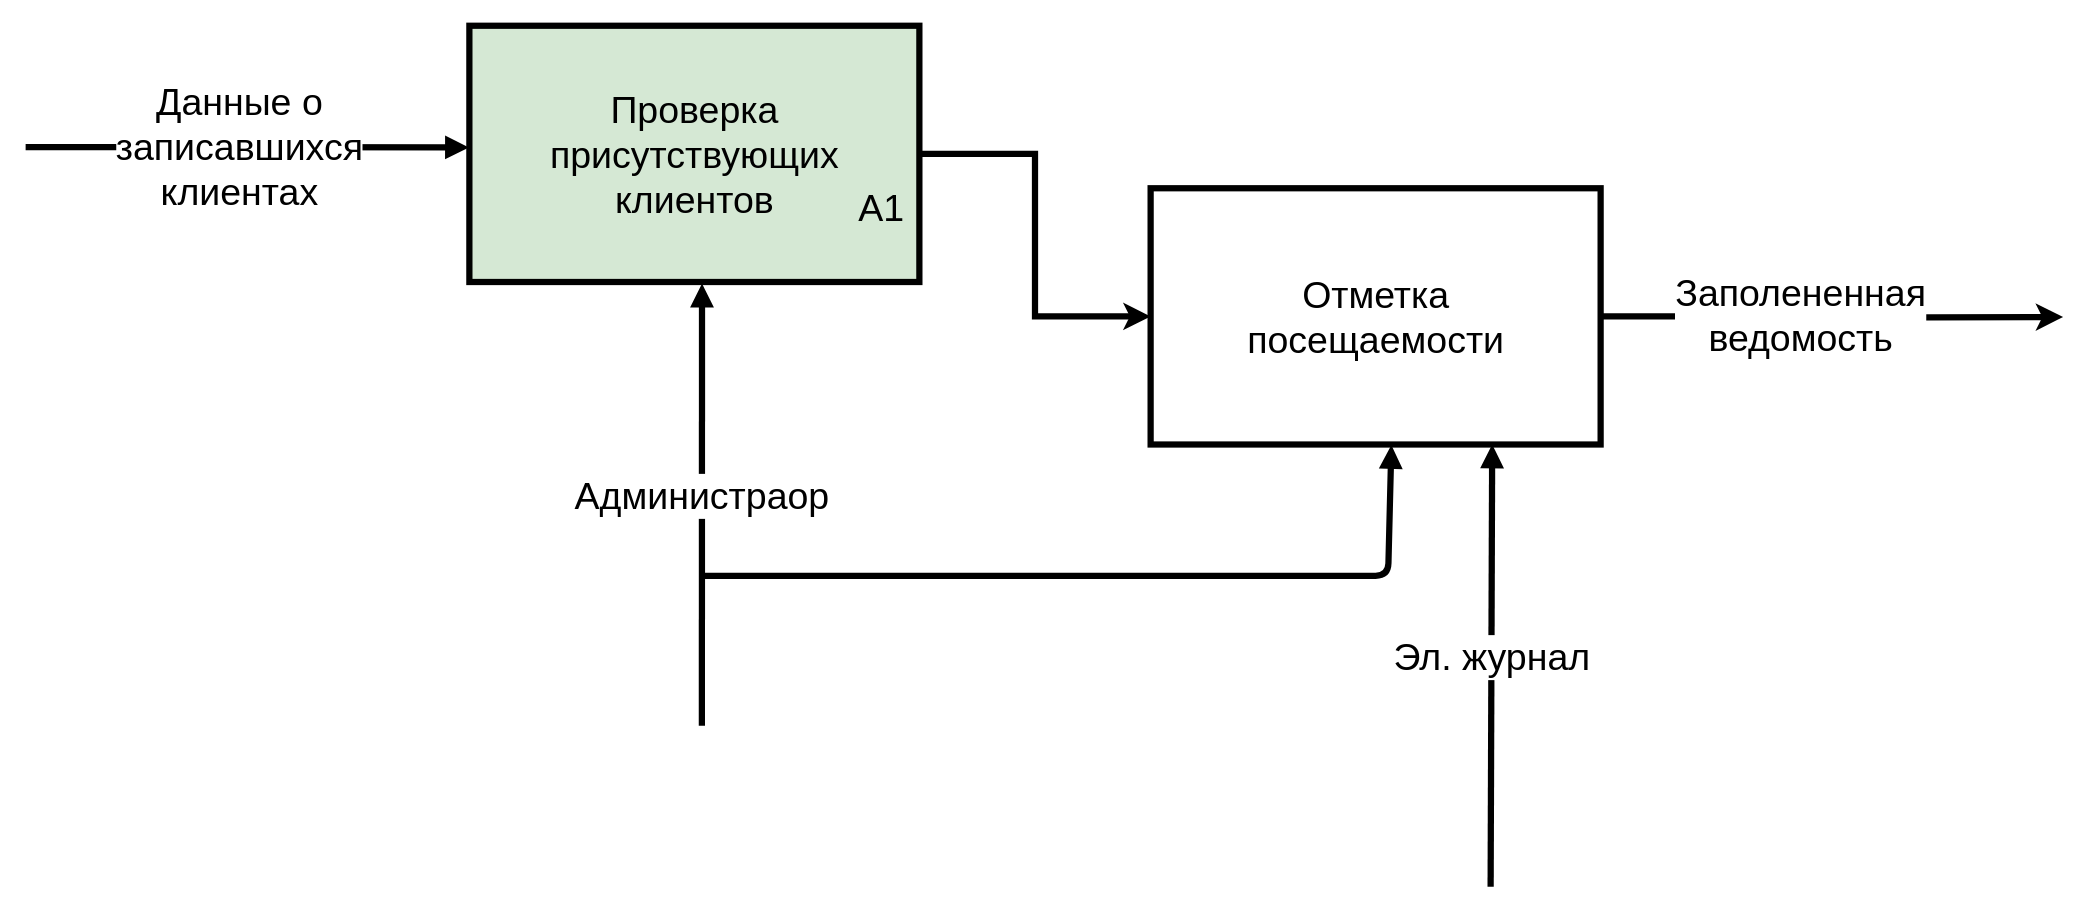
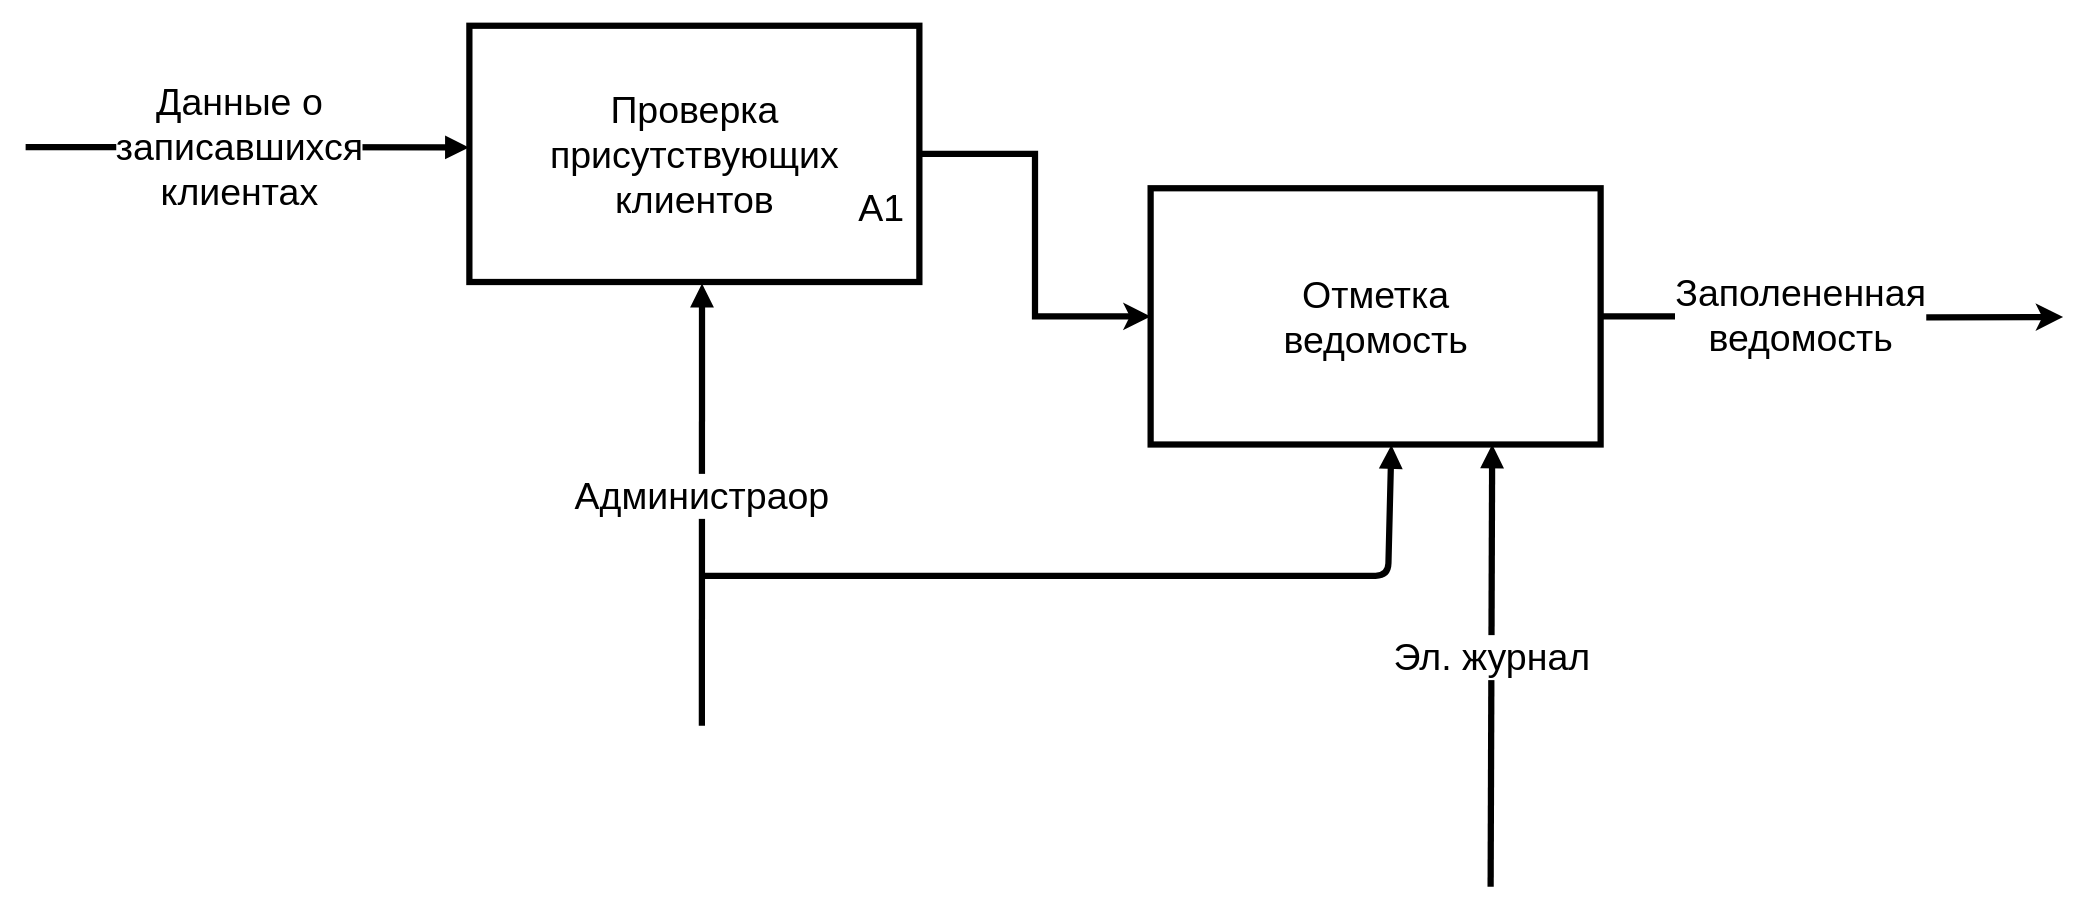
(694, 154) -> (694, 154)
(1376, 317) -> (1376, 317)
